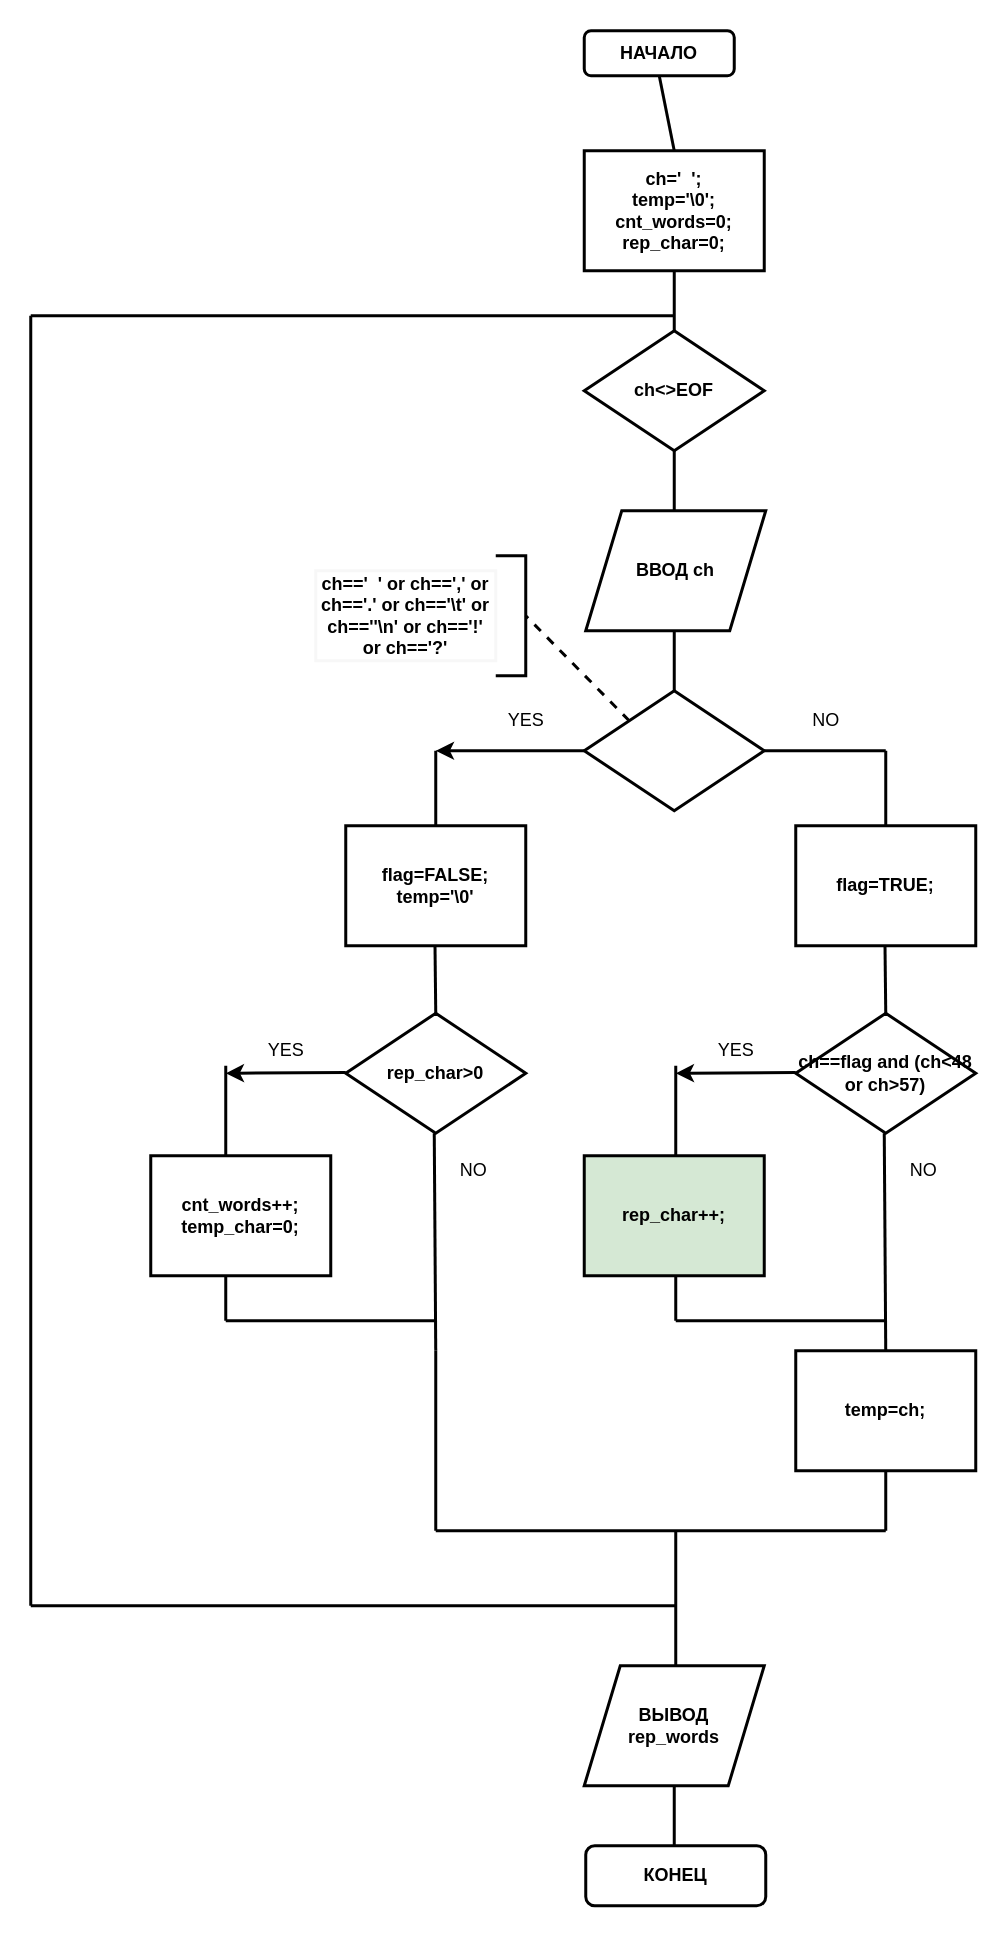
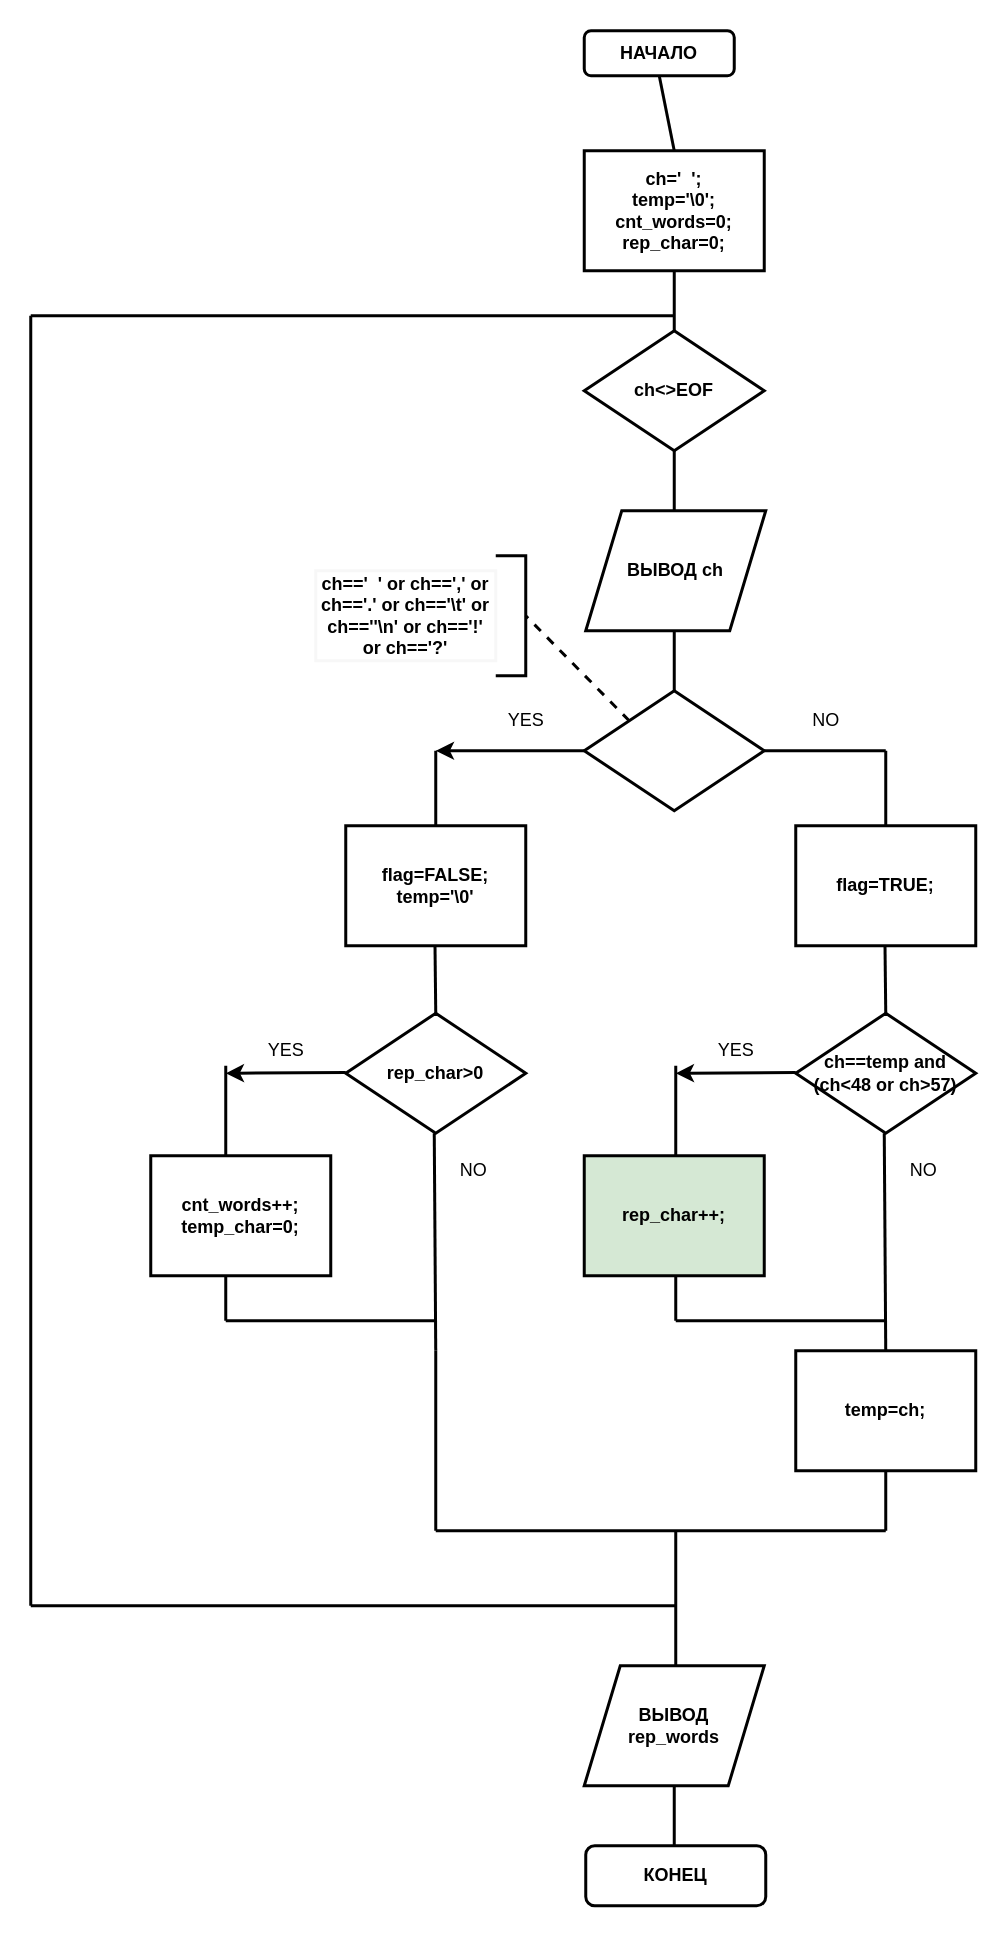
(676, 571) -> (676, 571)
(886, 1073) -> (886, 1073)
